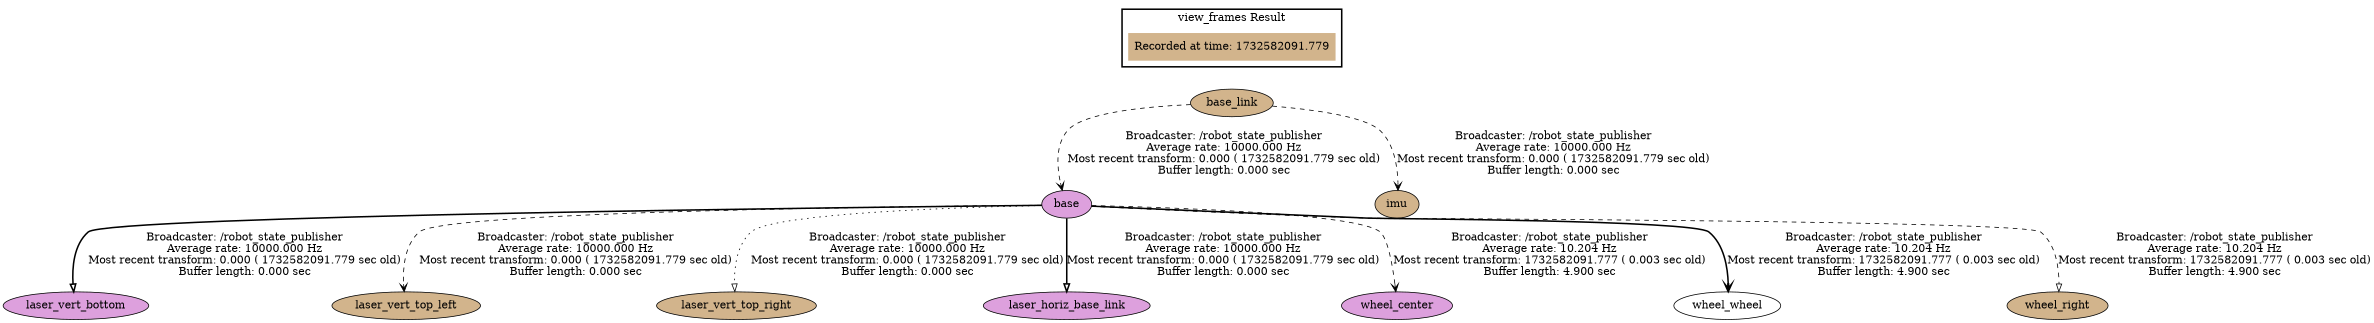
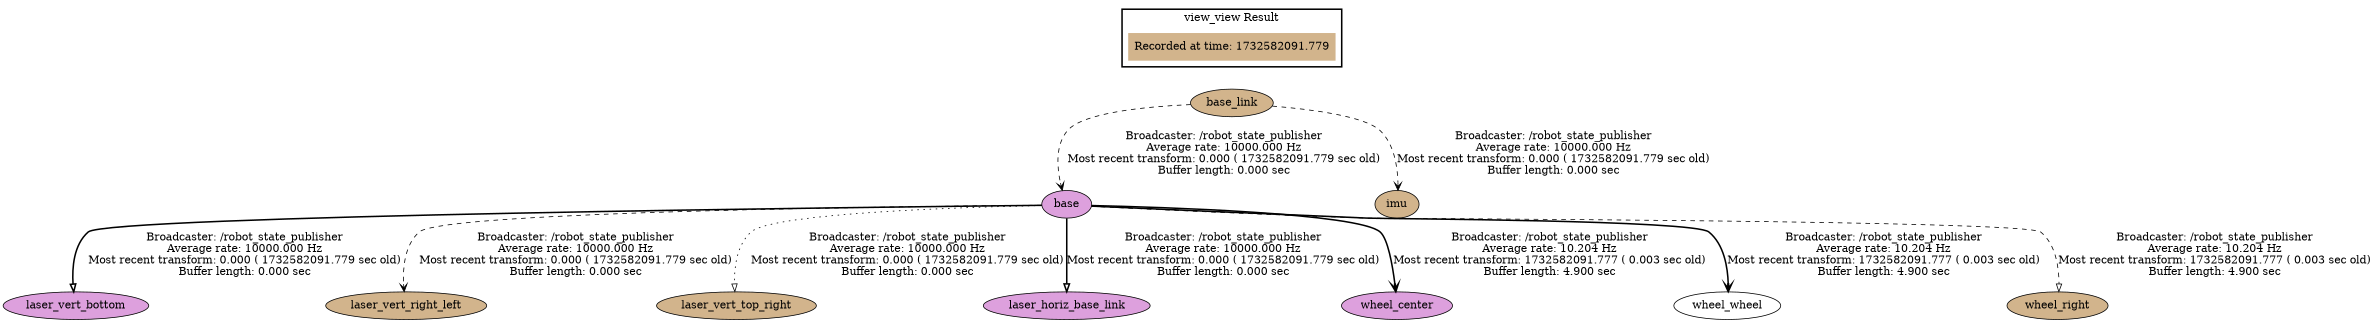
(1232, 18) -> (1232, 18)
(1350, 223) -> (1350, 223)
(406, 306) -> (406, 306)
